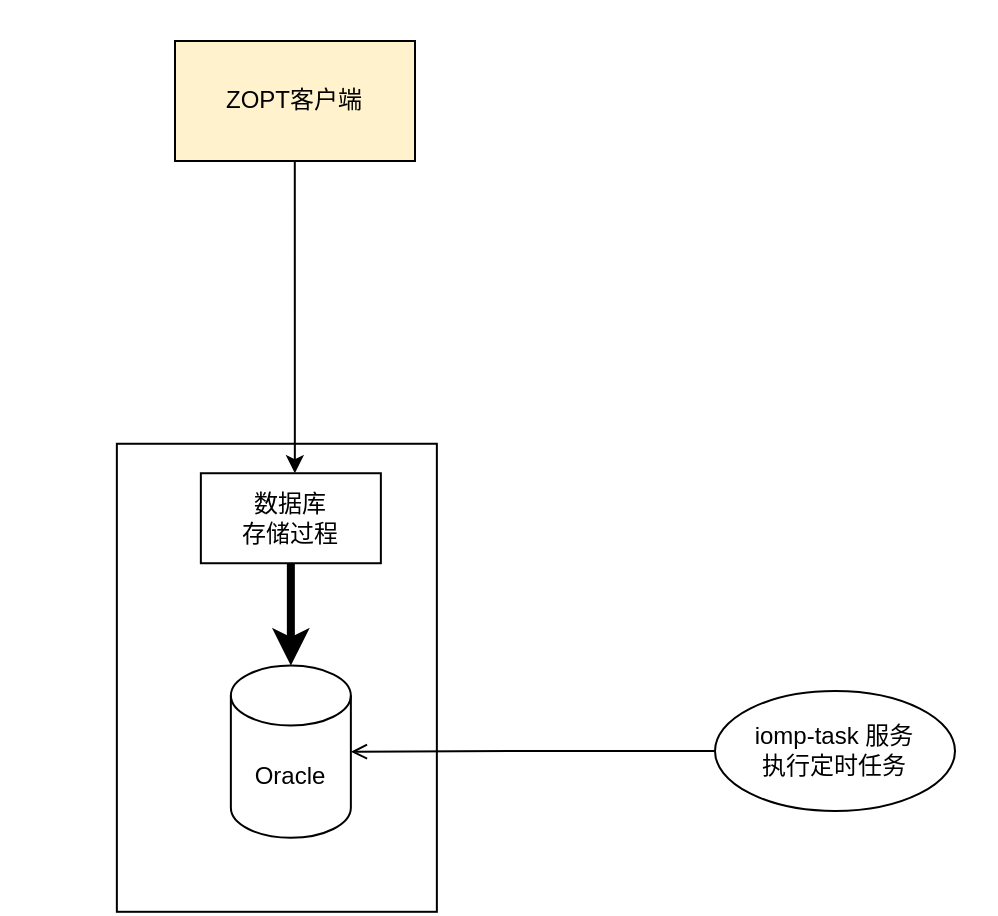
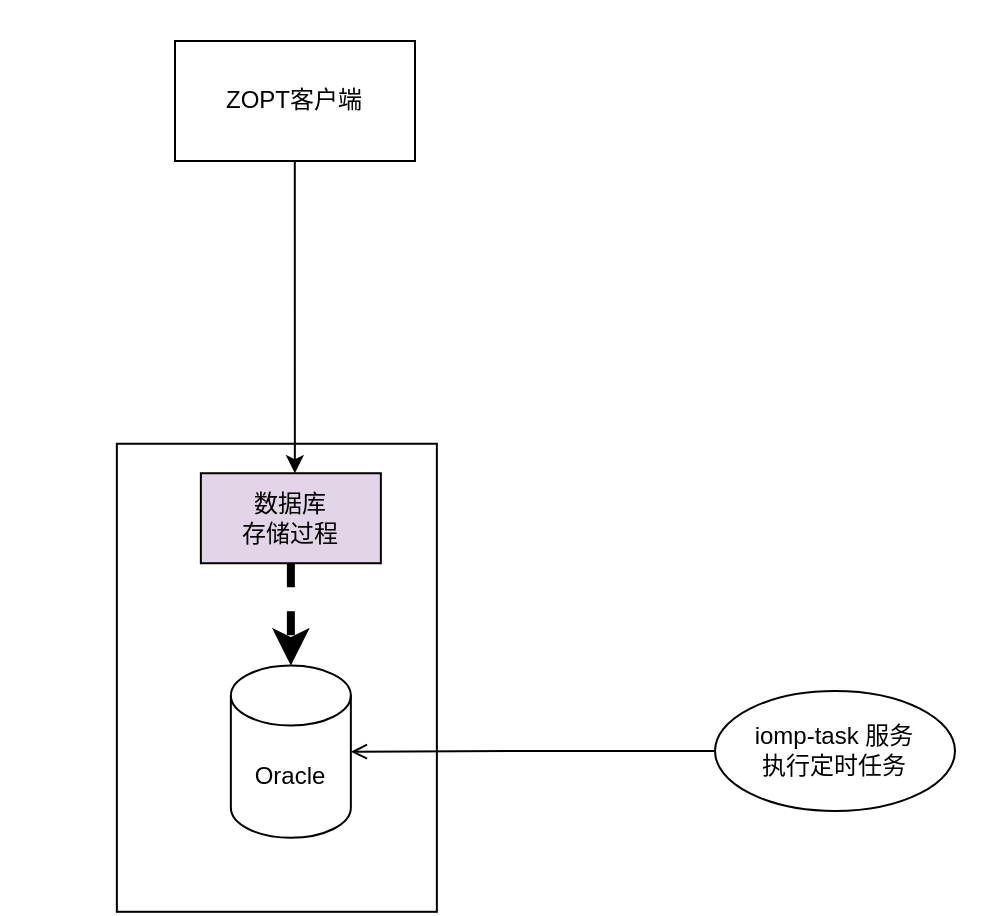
(295, 101) -> (295, 101)
(291, 518) -> (291, 518)
(291, 598) -> (291, 598)
